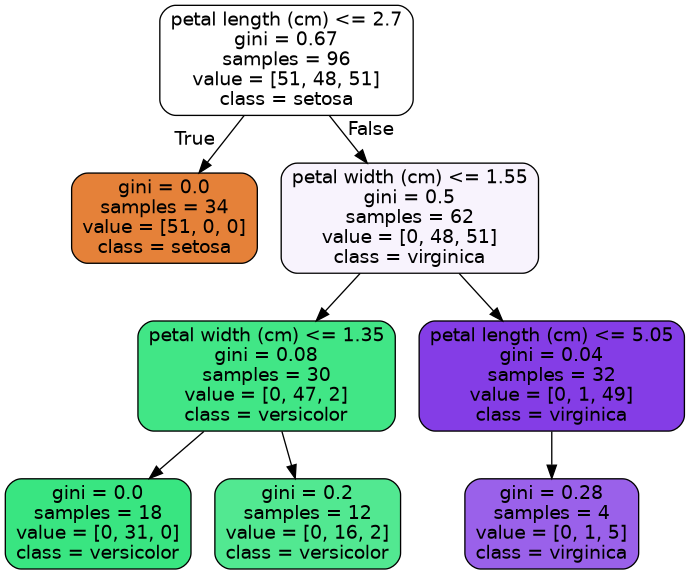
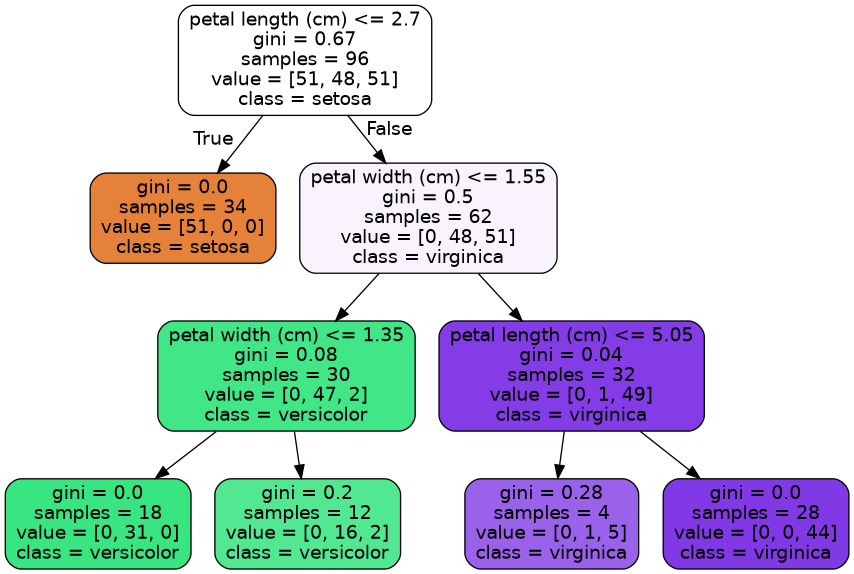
none -> (756, 524)
